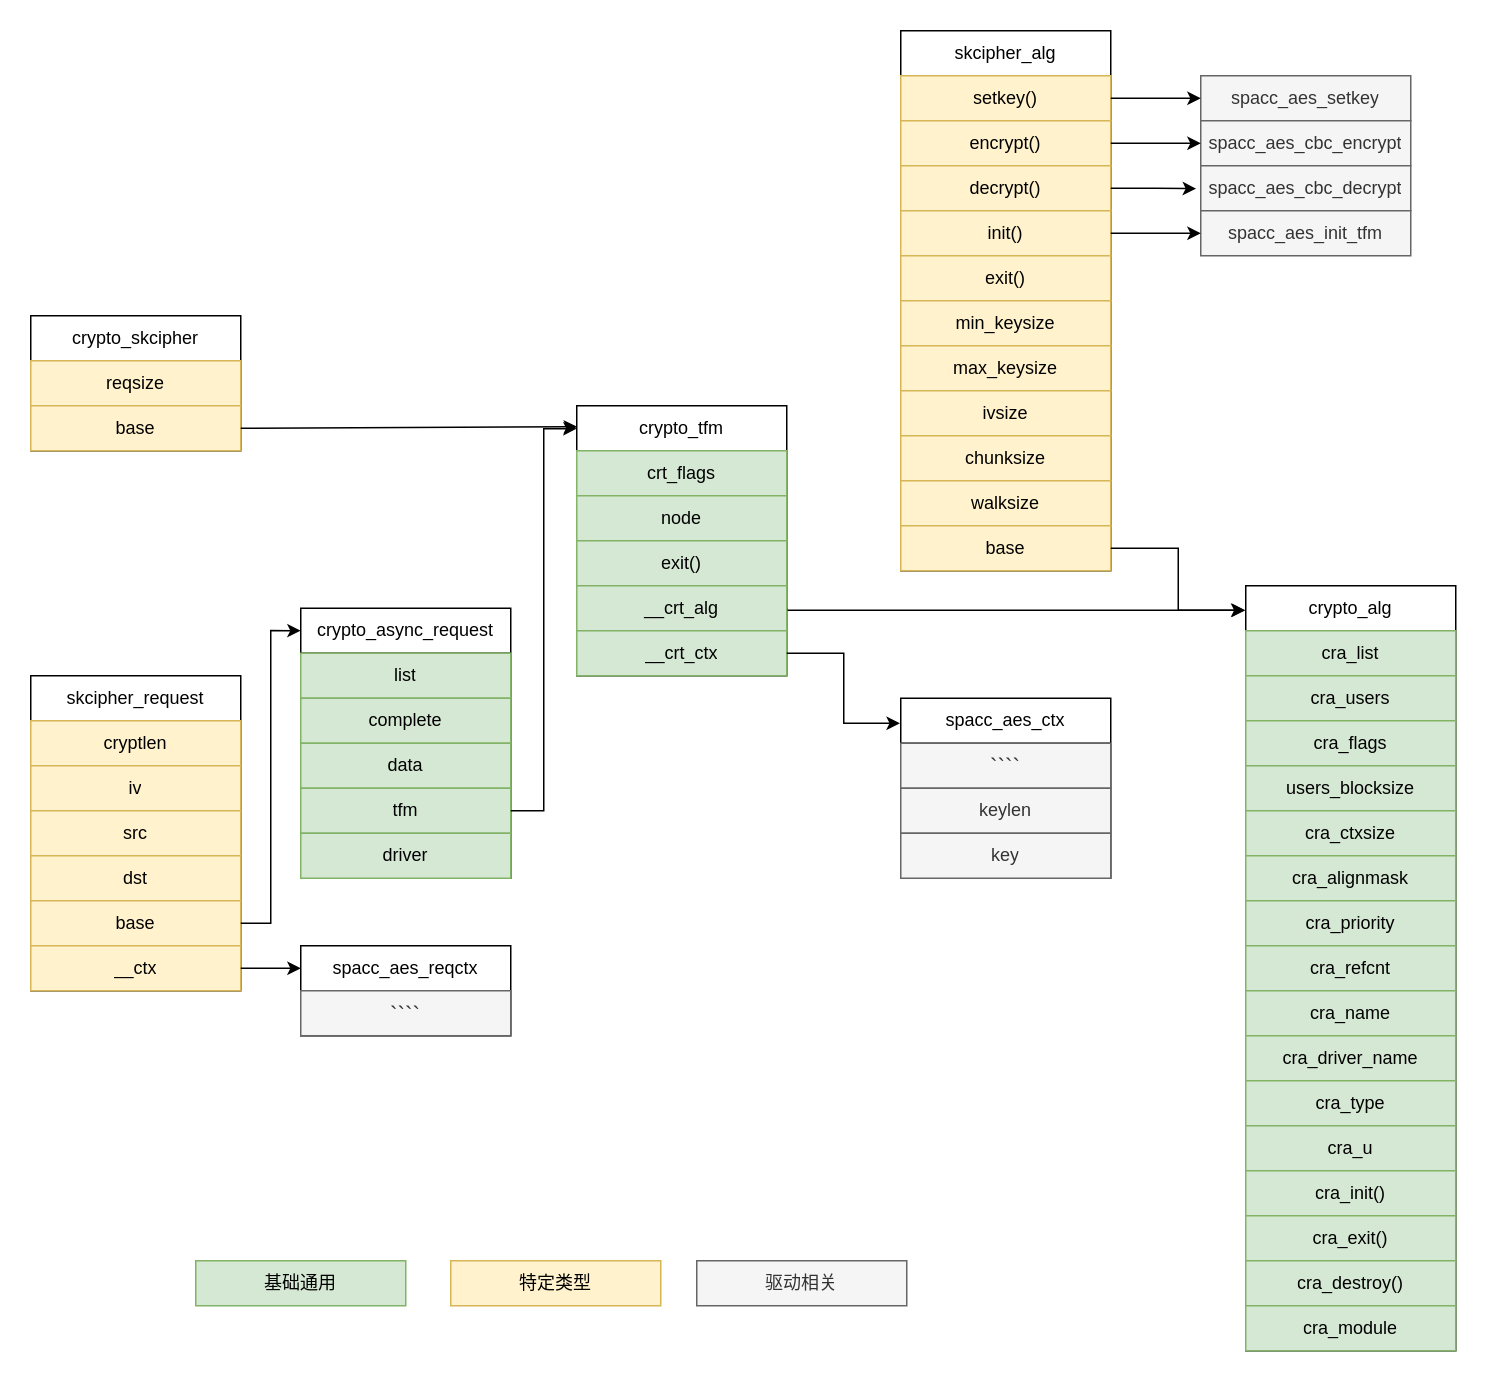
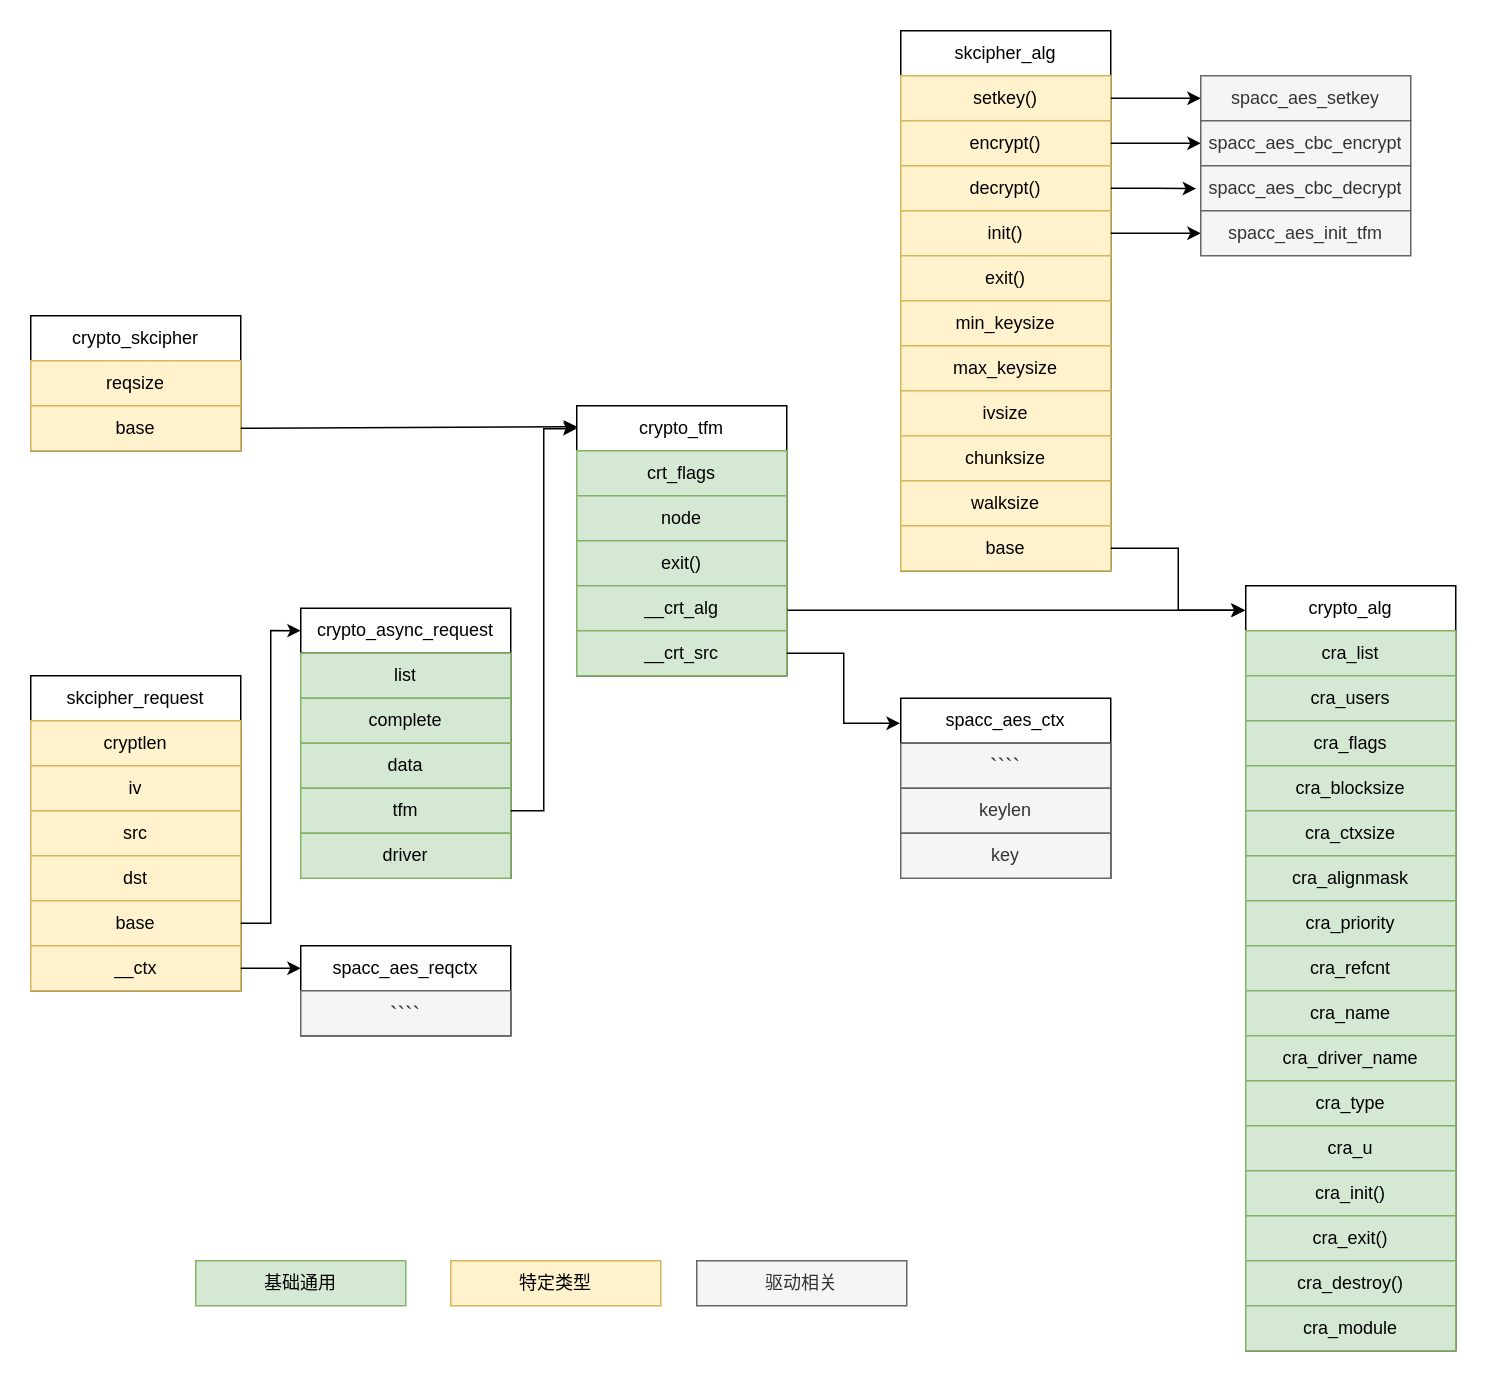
(682, 653) -> (682, 653)
(1351, 788) -> (1351, 788)
